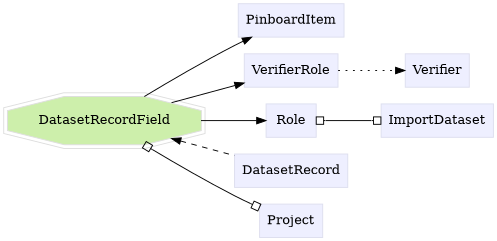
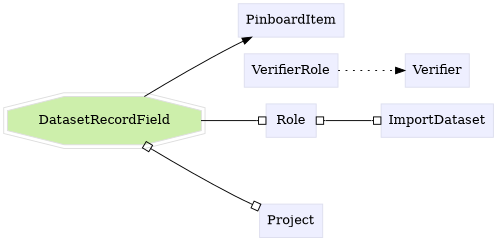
(203, 94) -> none
(229, 121) -> (229, 121)
(291, 171) -> none
